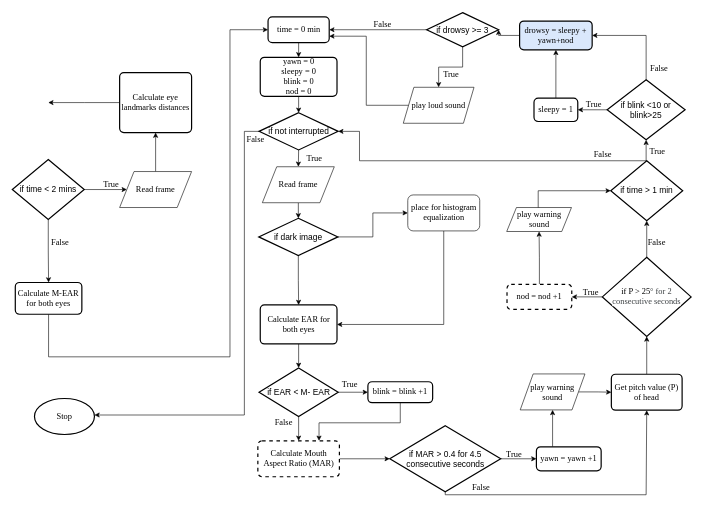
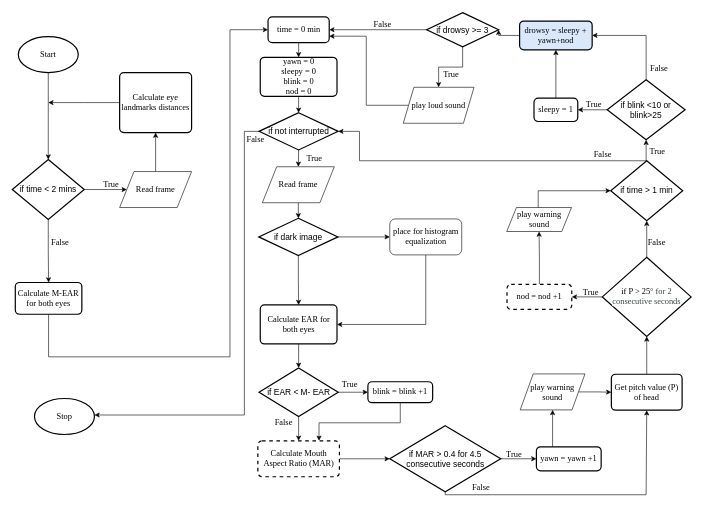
none -> (48, 54)
none -> (48, 73)
(444, 213) -> (426, 237)
